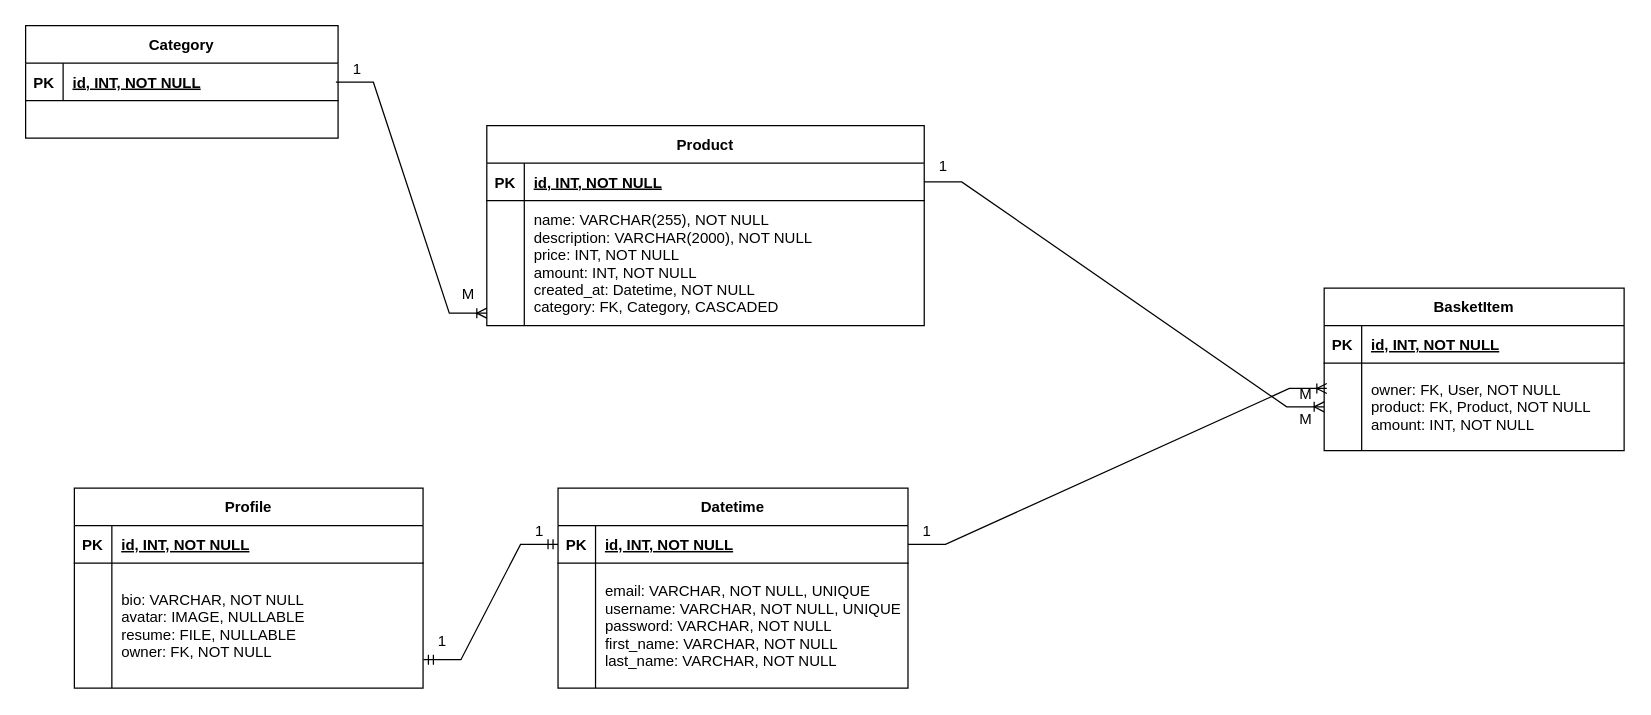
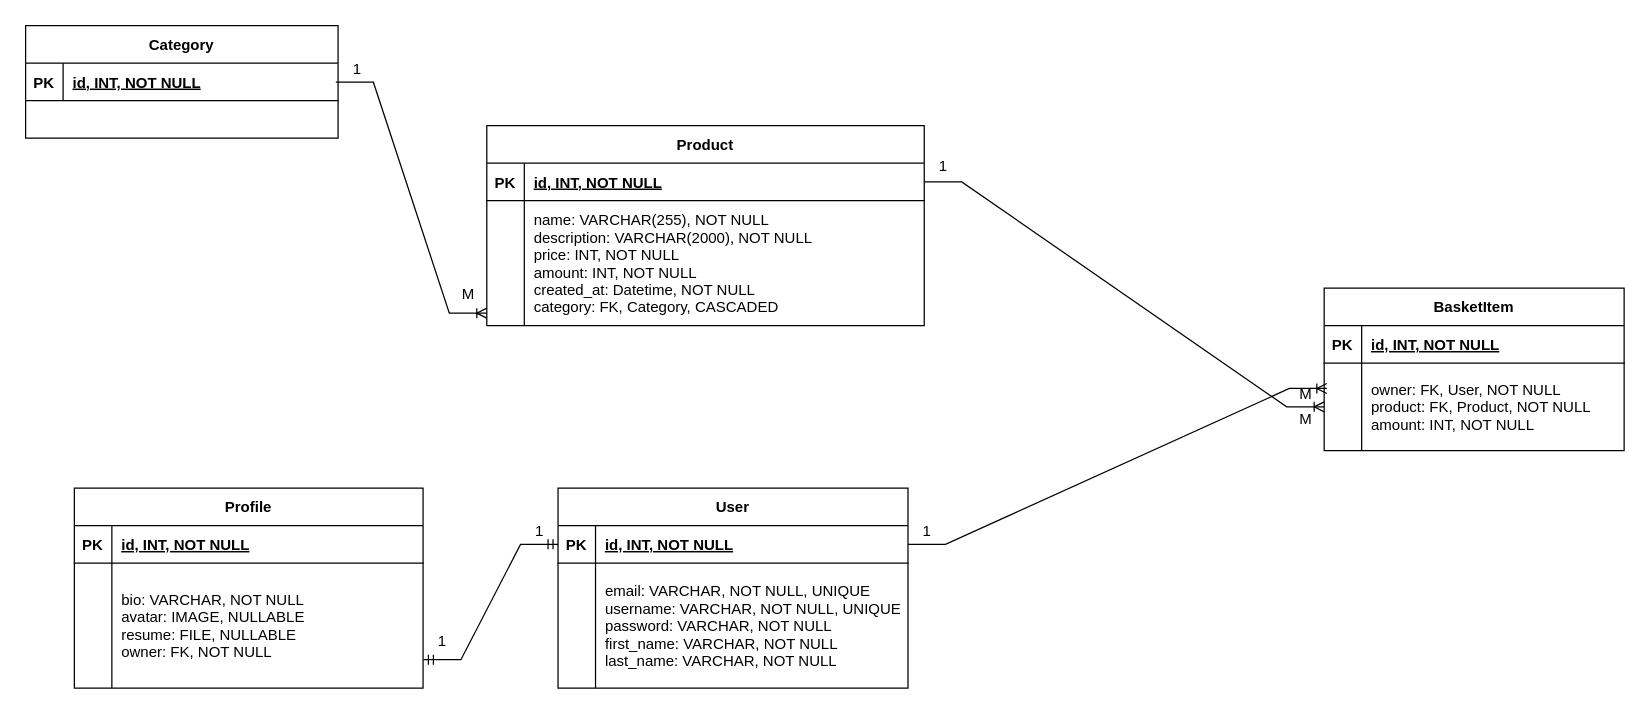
(733, 508) -> (733, 508)
